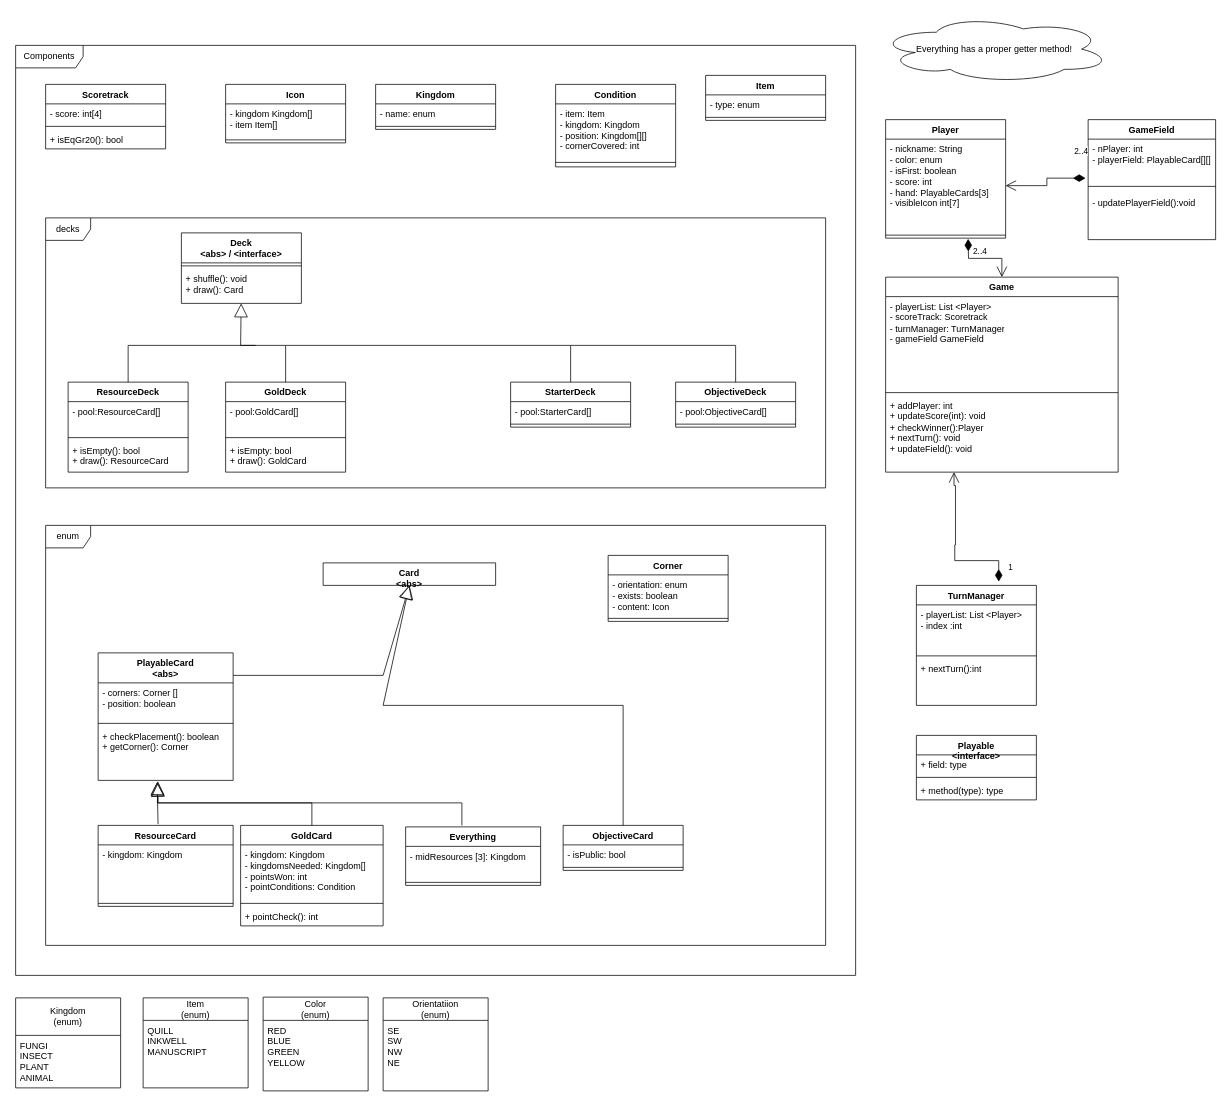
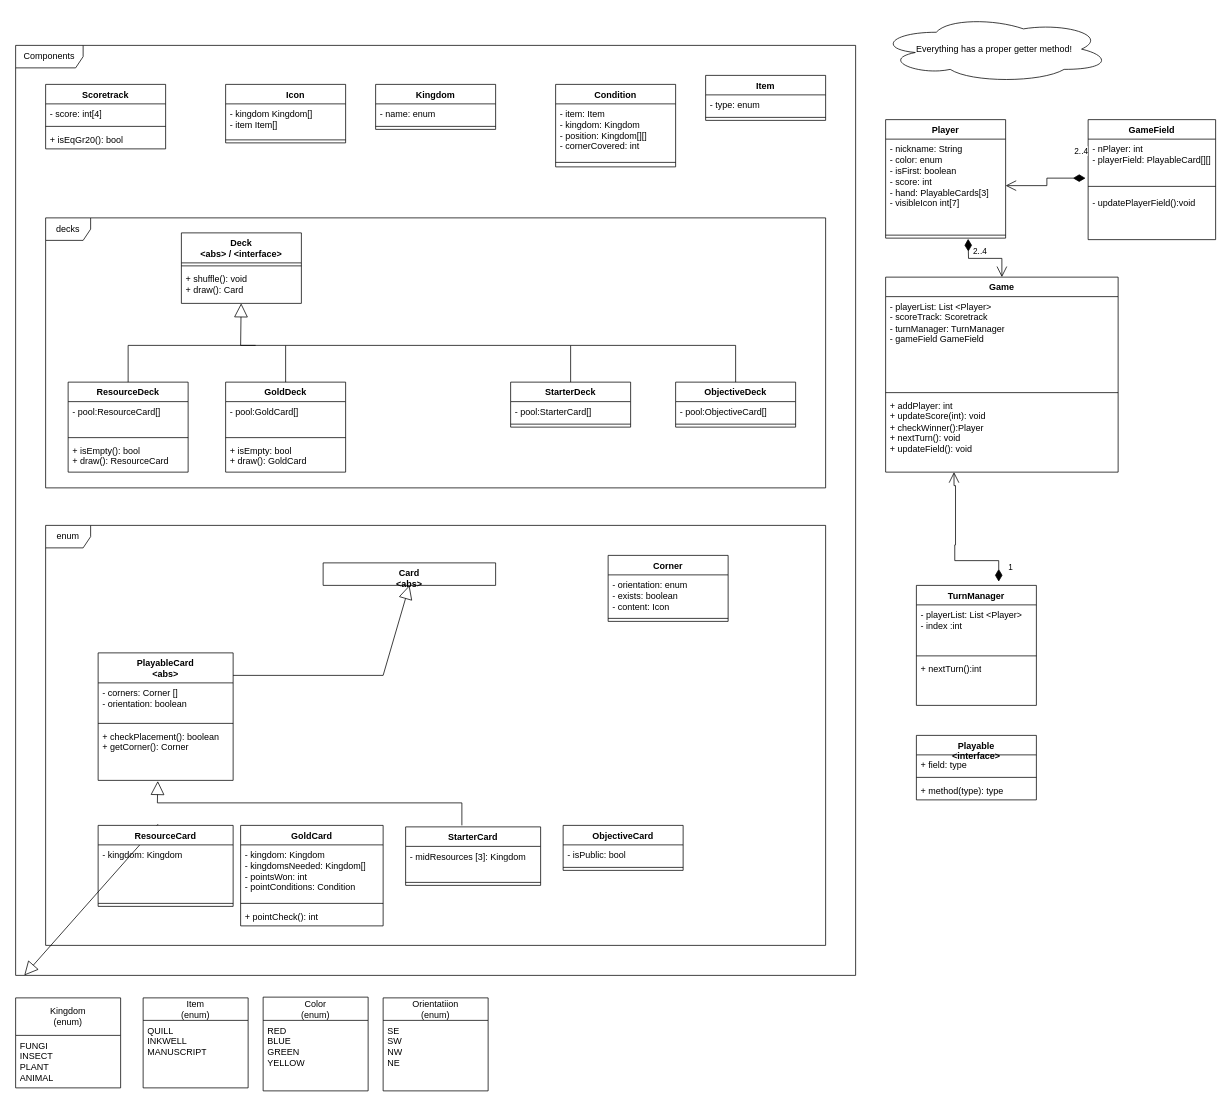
(148, 699) -> (151, 699)
(509, 705) -> none
(158, 814) -> (87, 904)
(312, 815) -> none
(473, 838) -> (473, 838)
